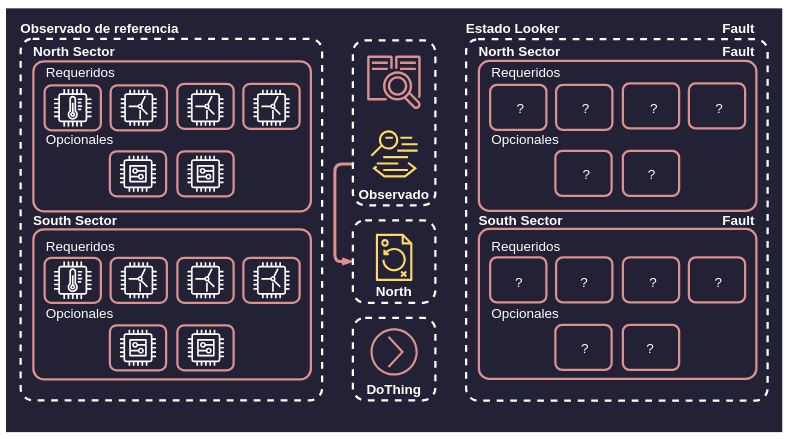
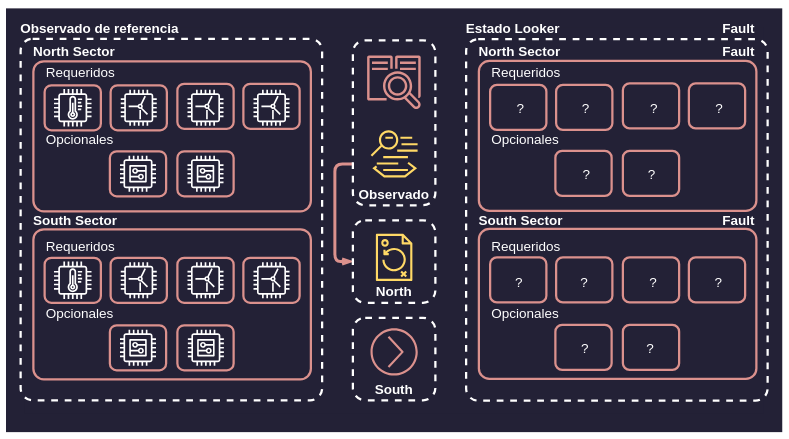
(394, 390) -> (394, 390)
